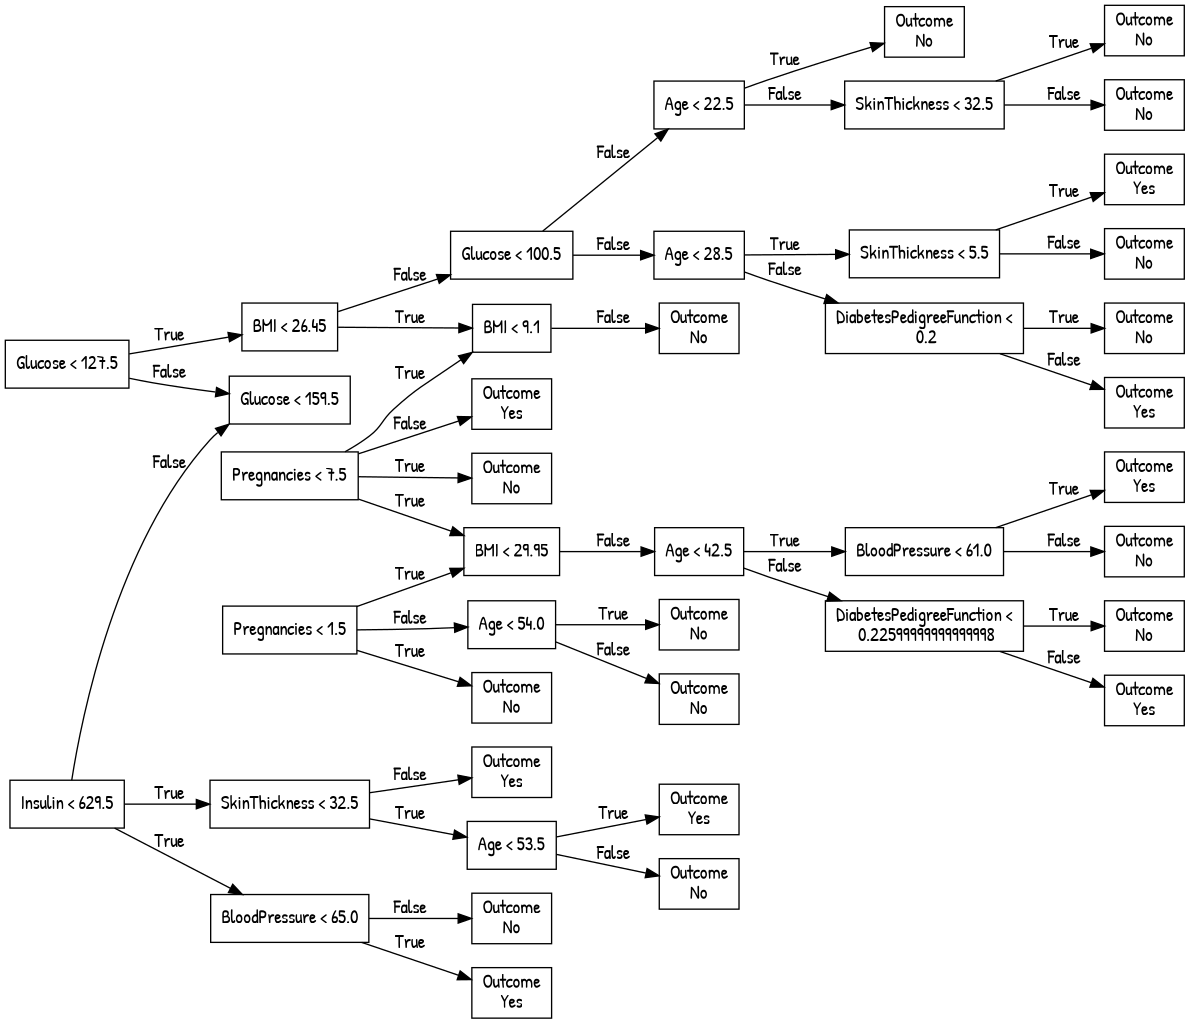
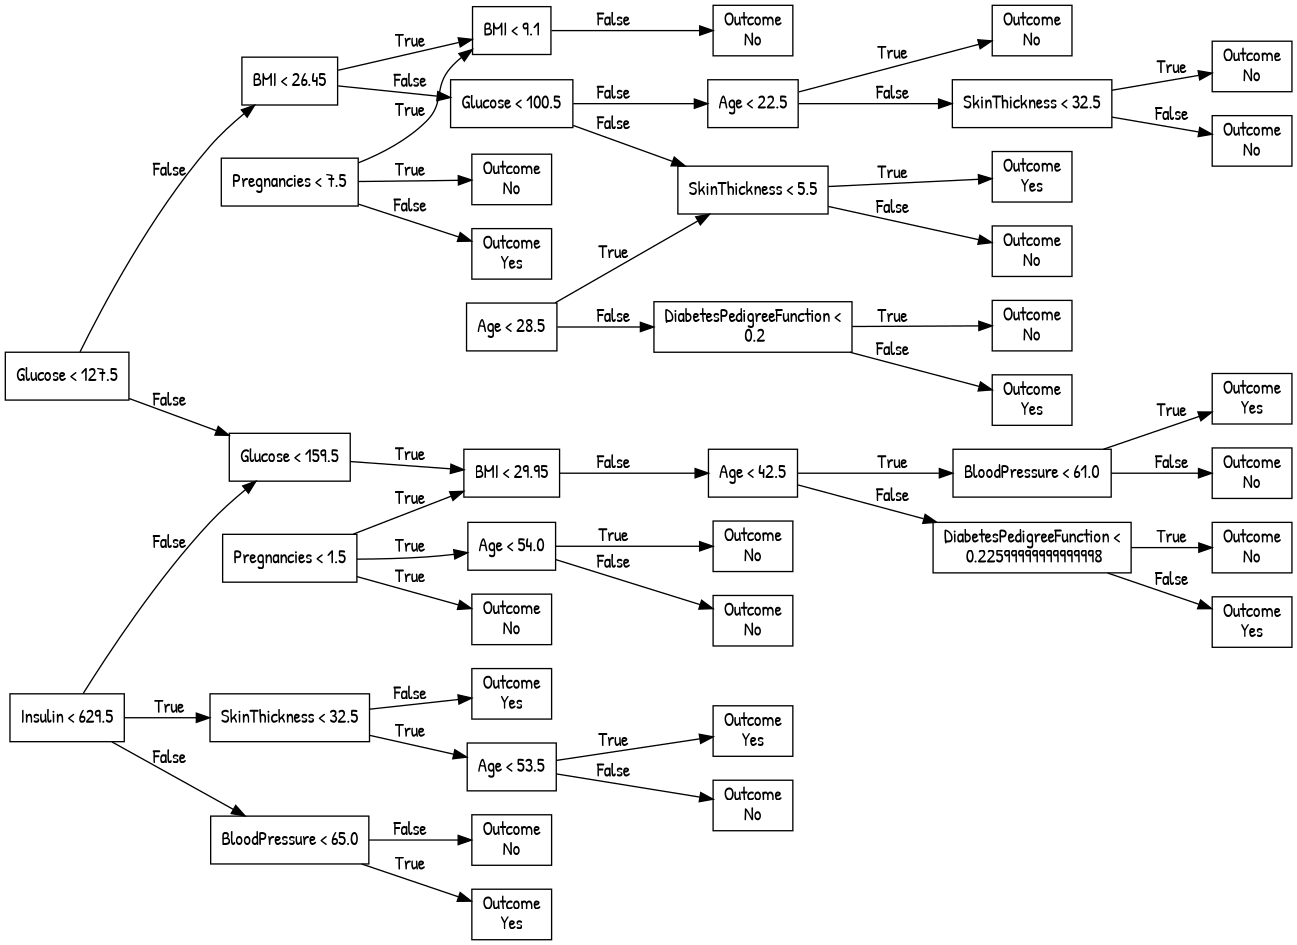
(607, 255) -> (623, 143)
(169, 336) -> (169, 171)
(405, 515) -> (400, 465)
(410, 619) -> (410, 547)
(169, 842) -> (169, 758)
